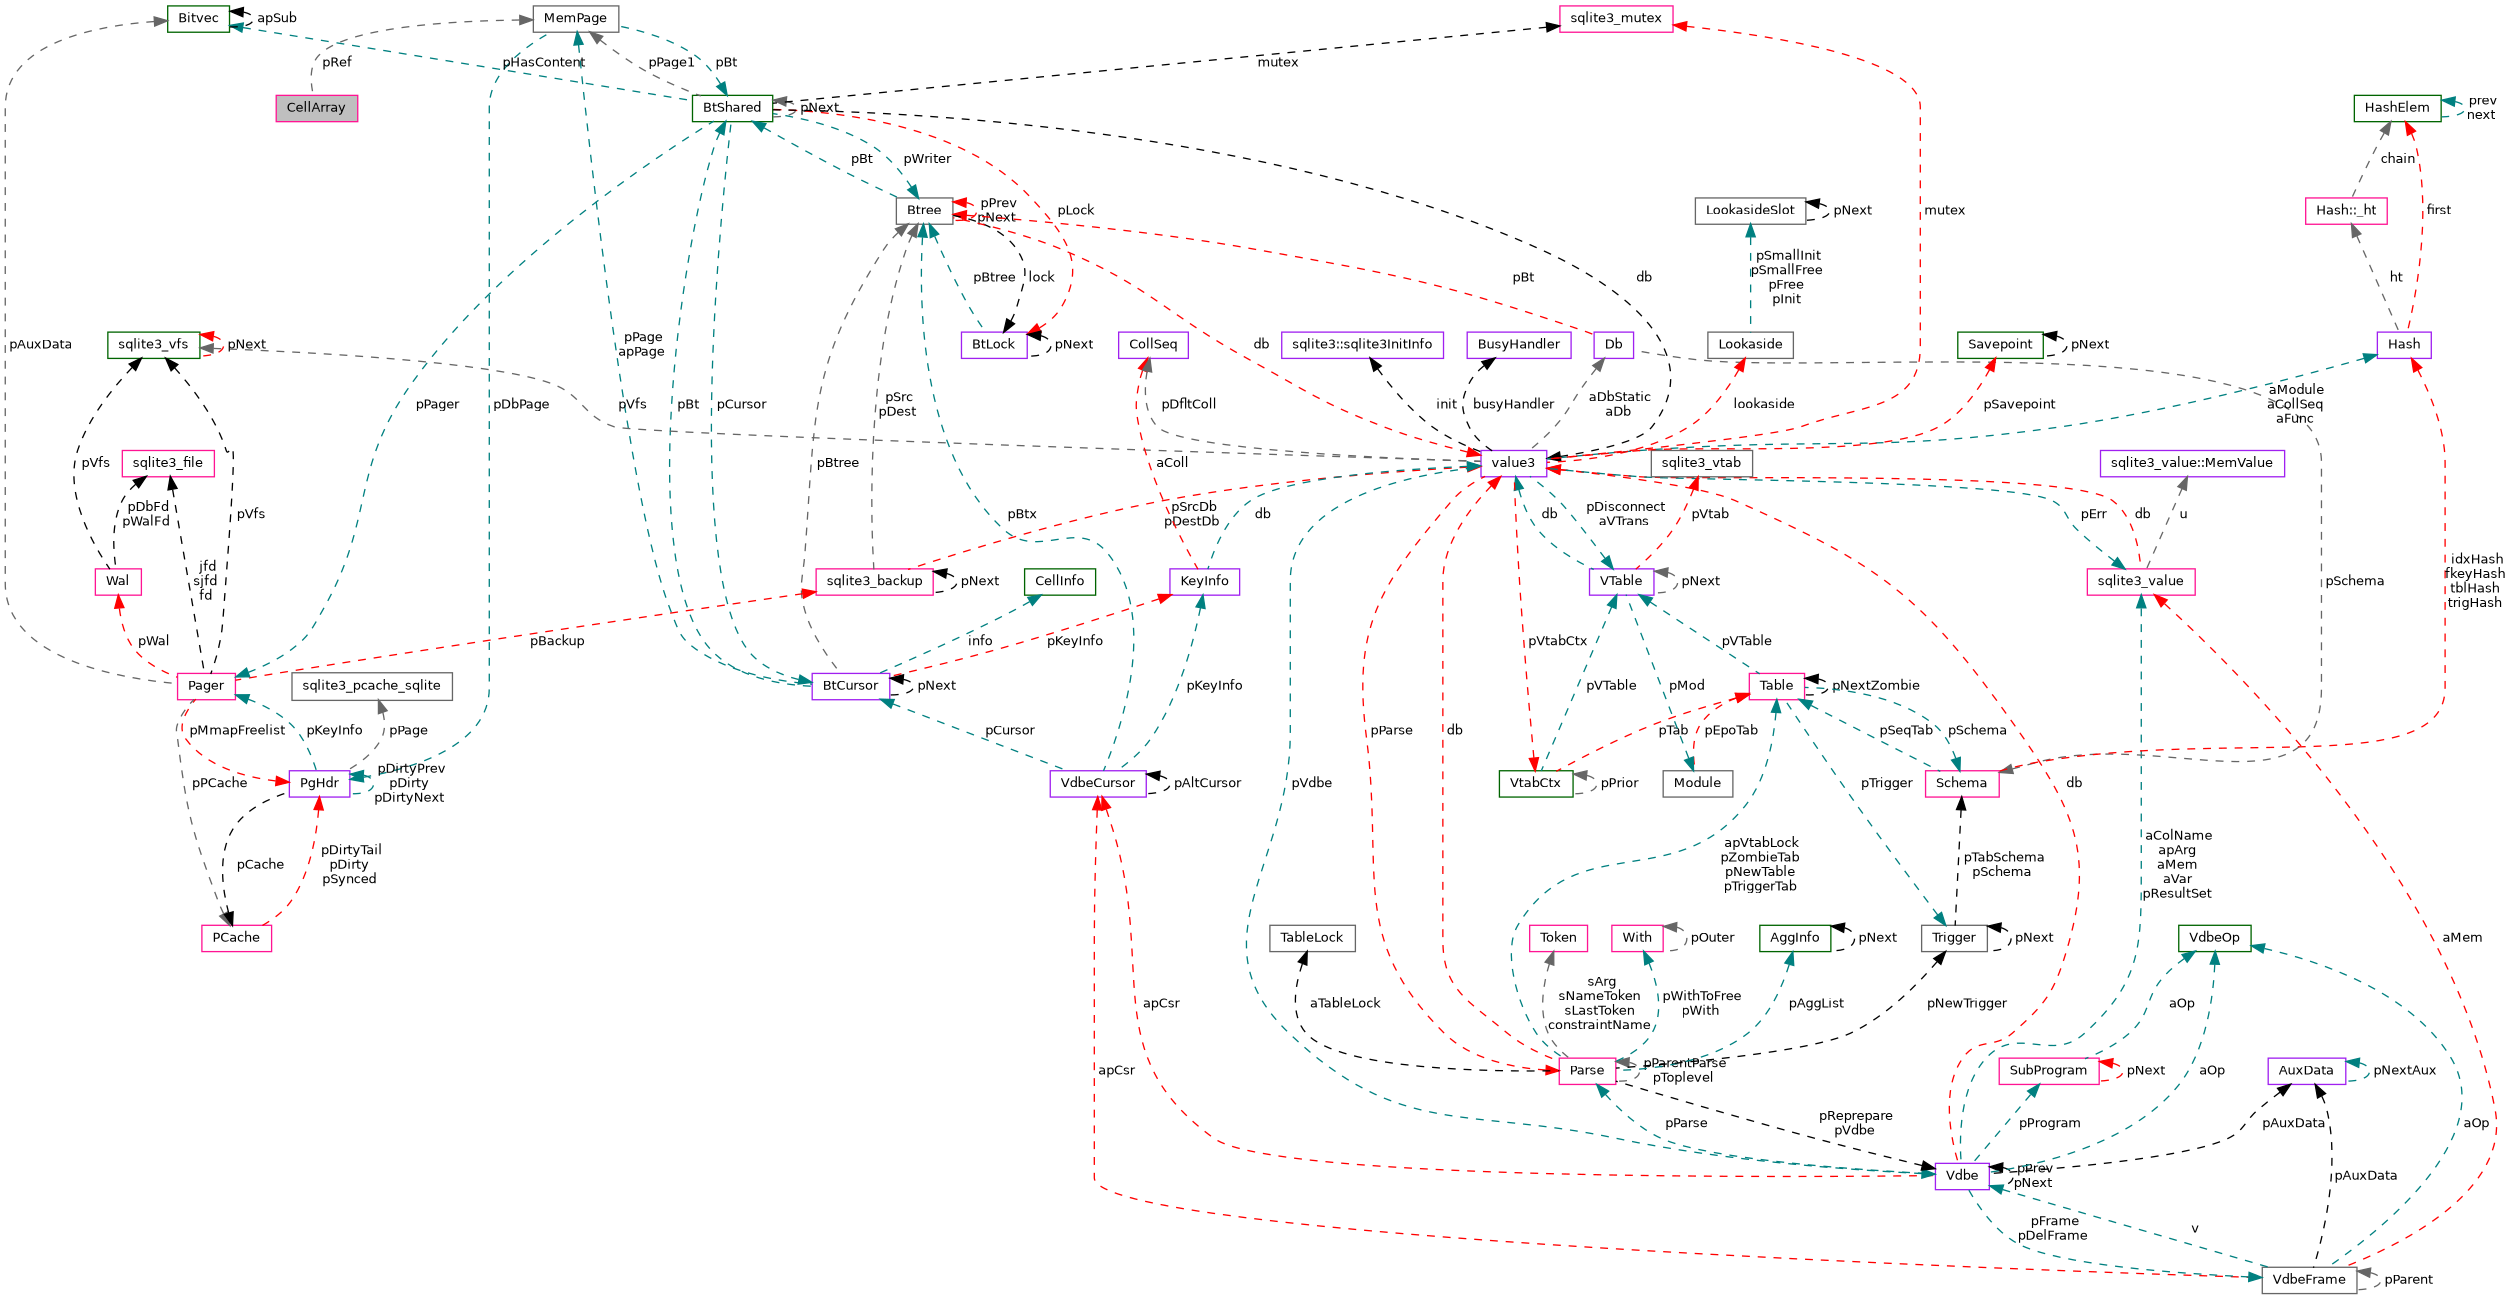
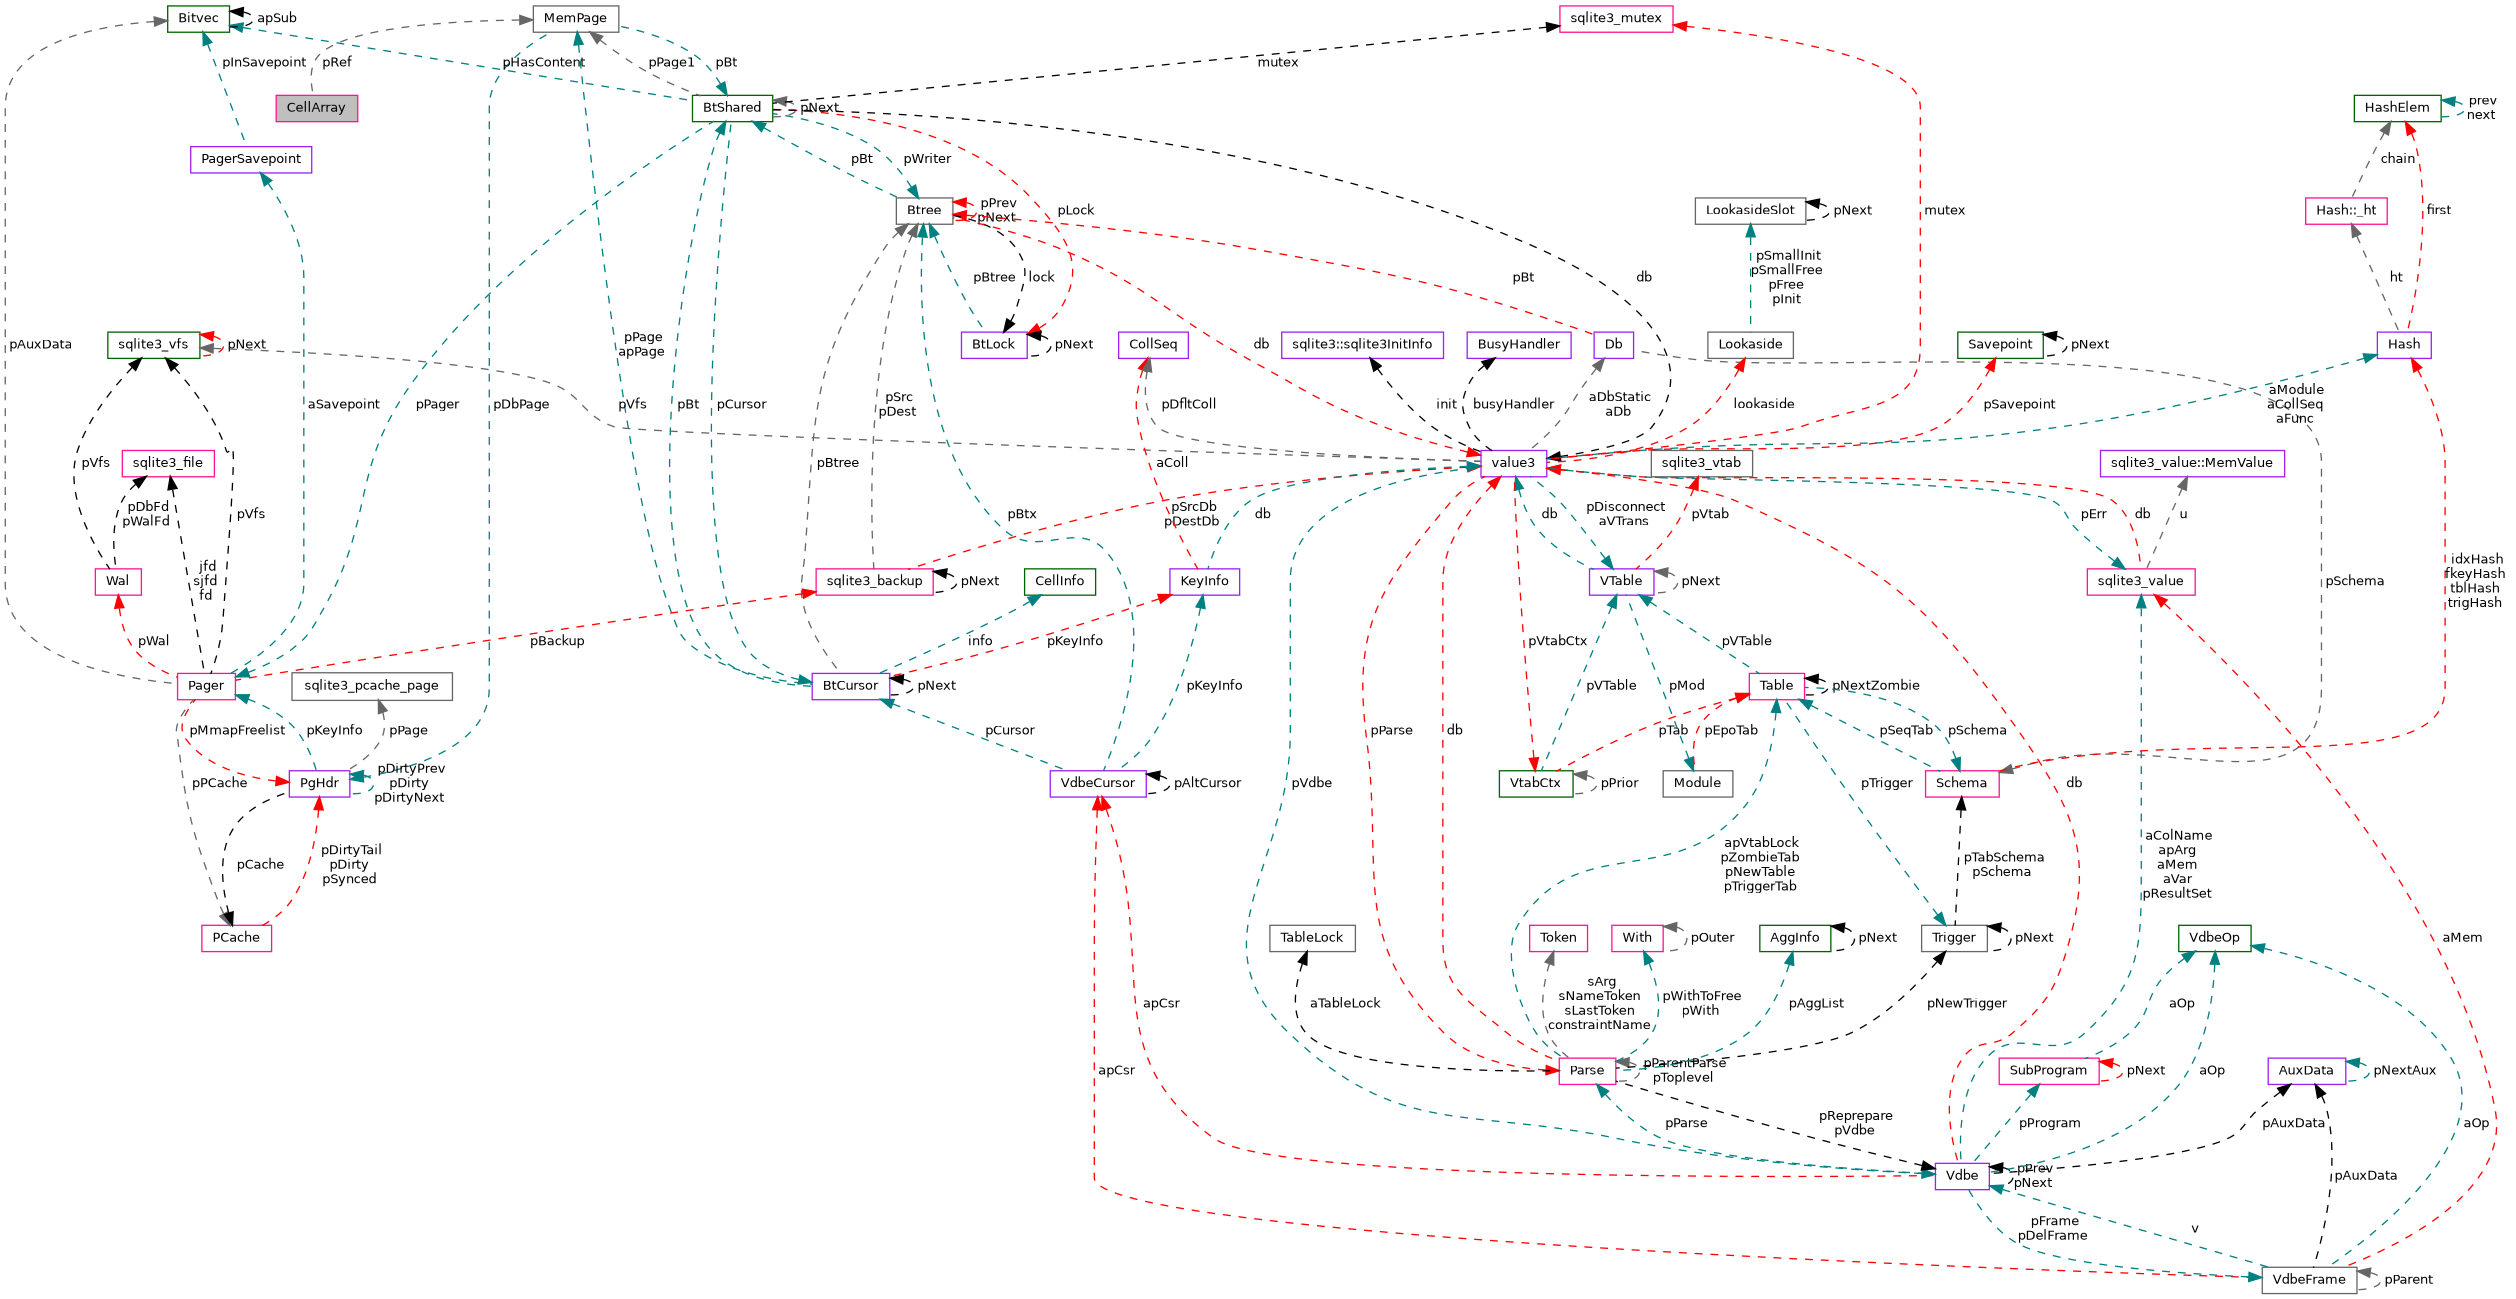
none -> (251, 160)
(372, 687) -> (372, 687)
